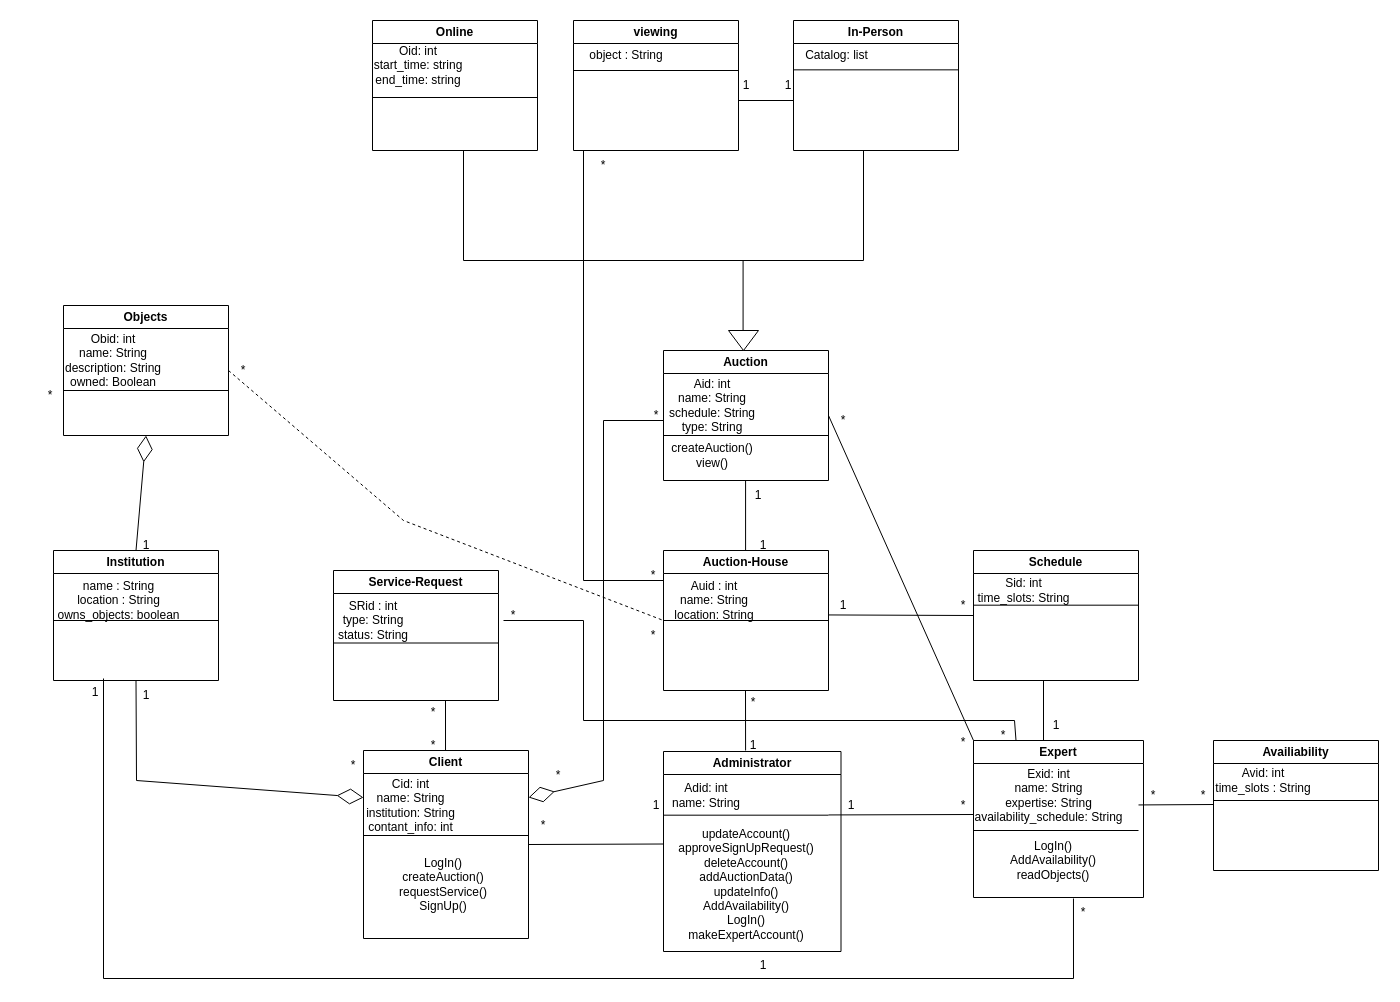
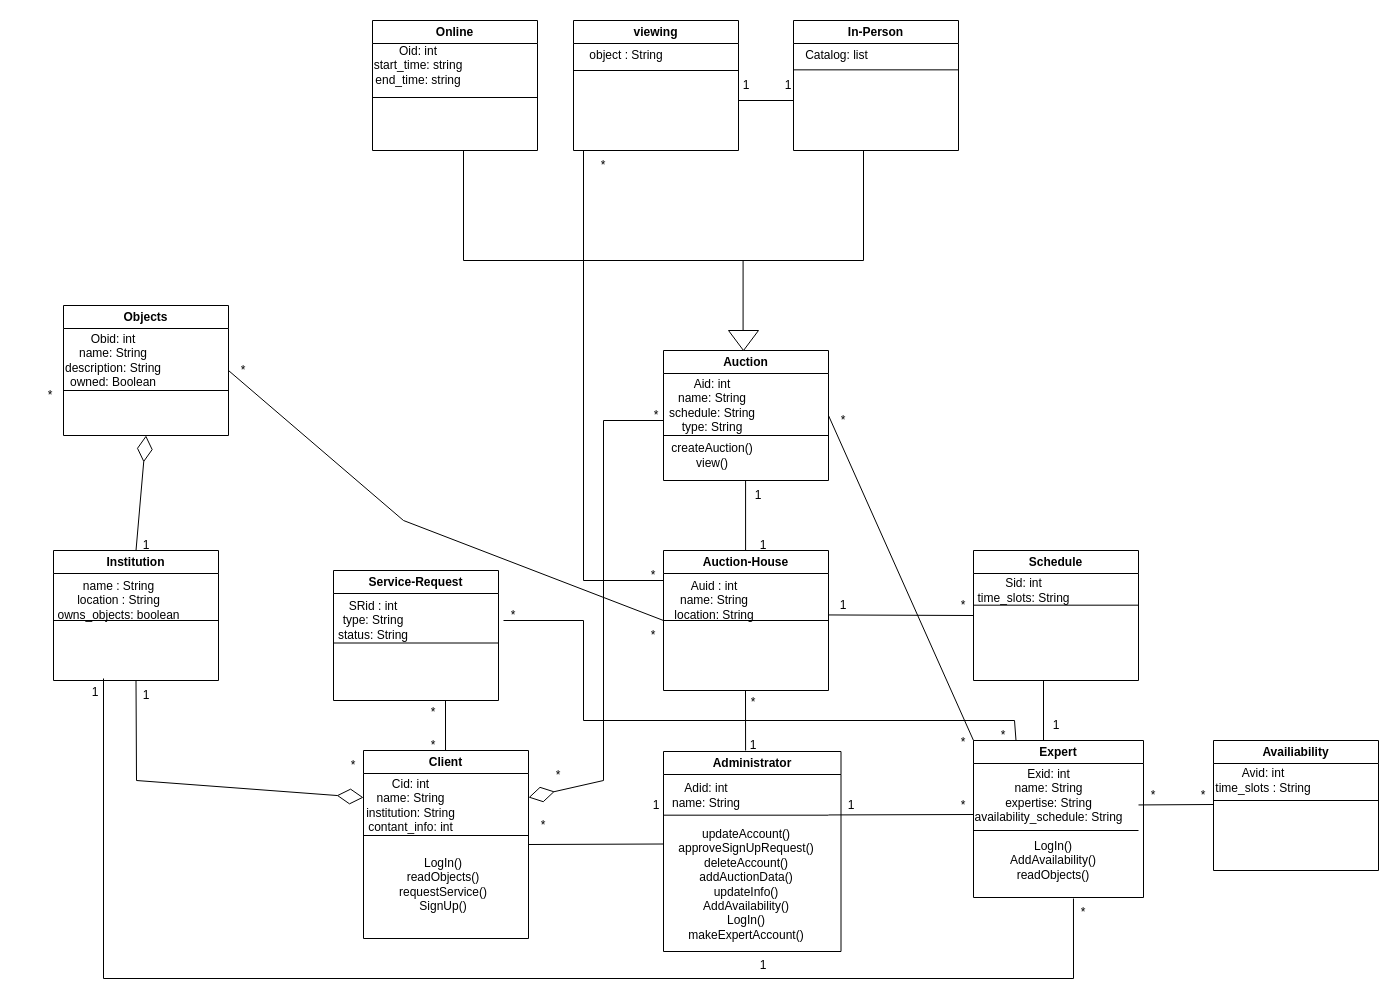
(425, 529) -> (425, 529)
(444, 885) -> (444, 885)
